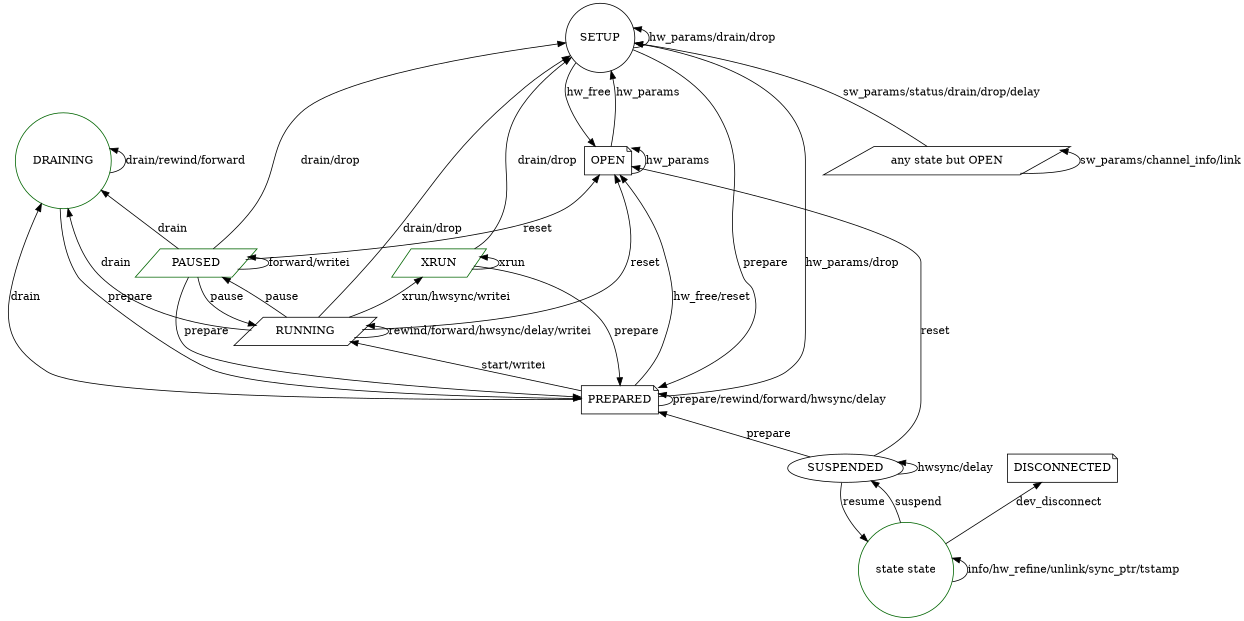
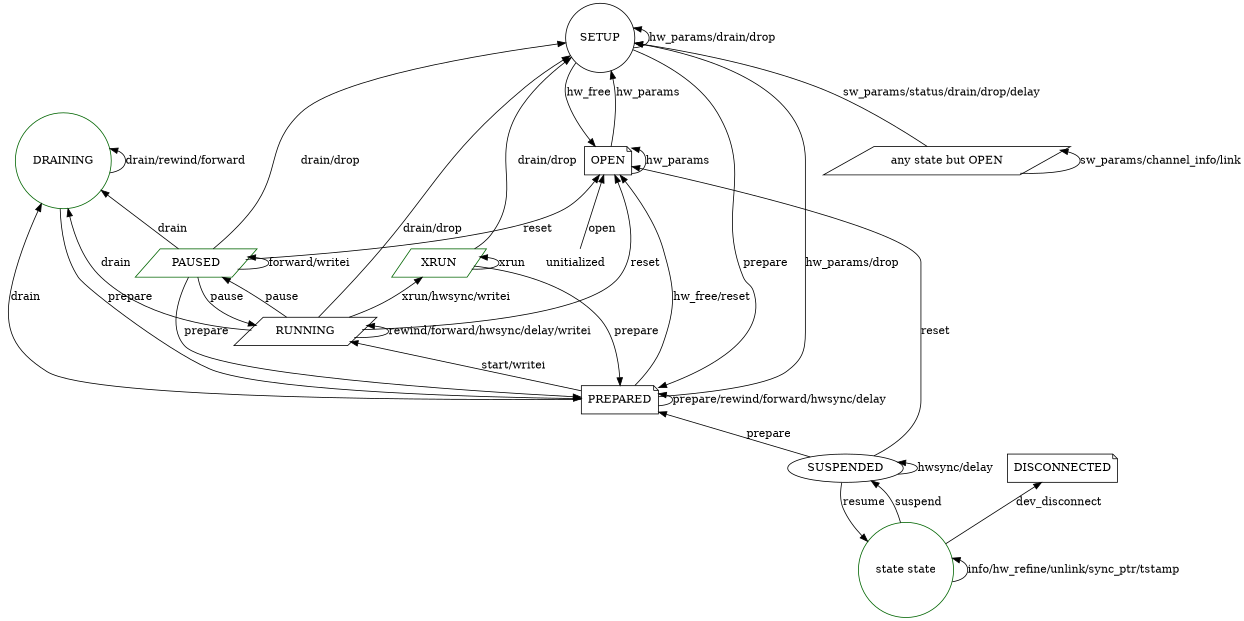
none -> (576, 263)
